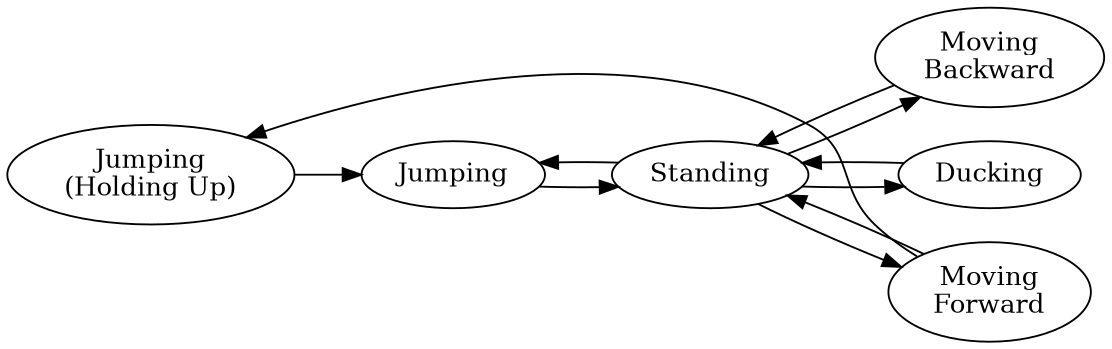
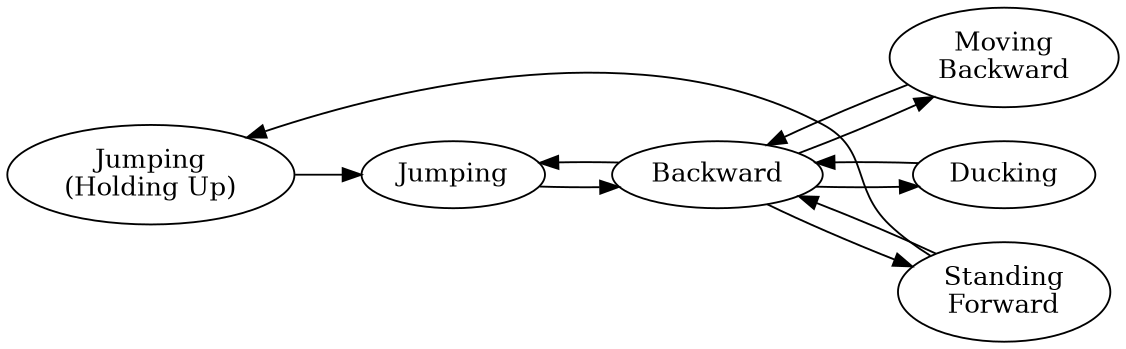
(710, 175) -> (717, 175)
(990, 292) -> (1004, 292)
